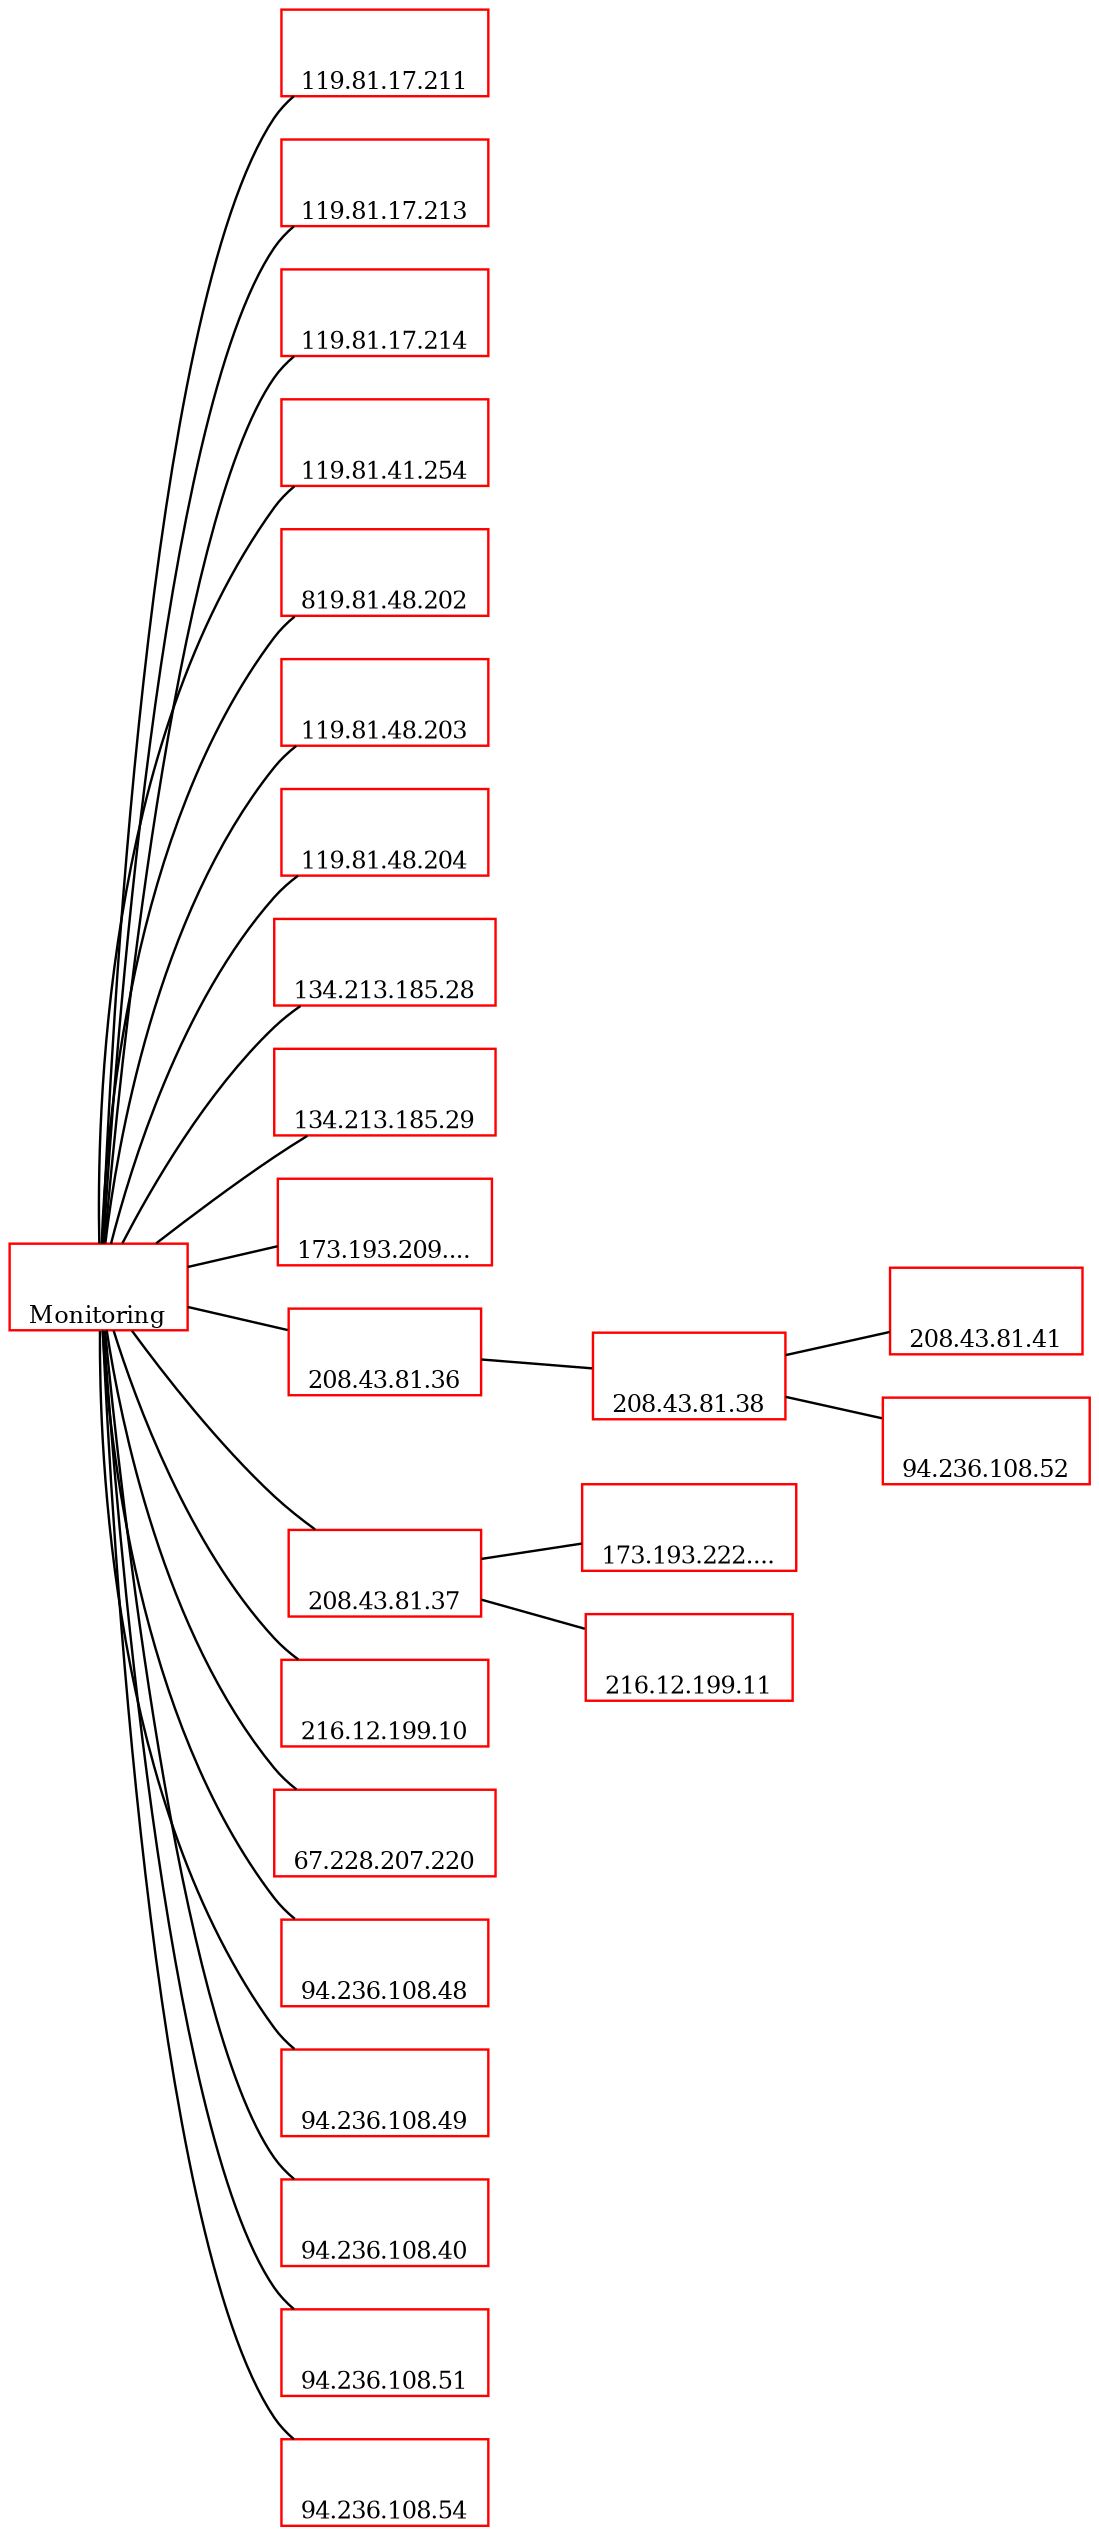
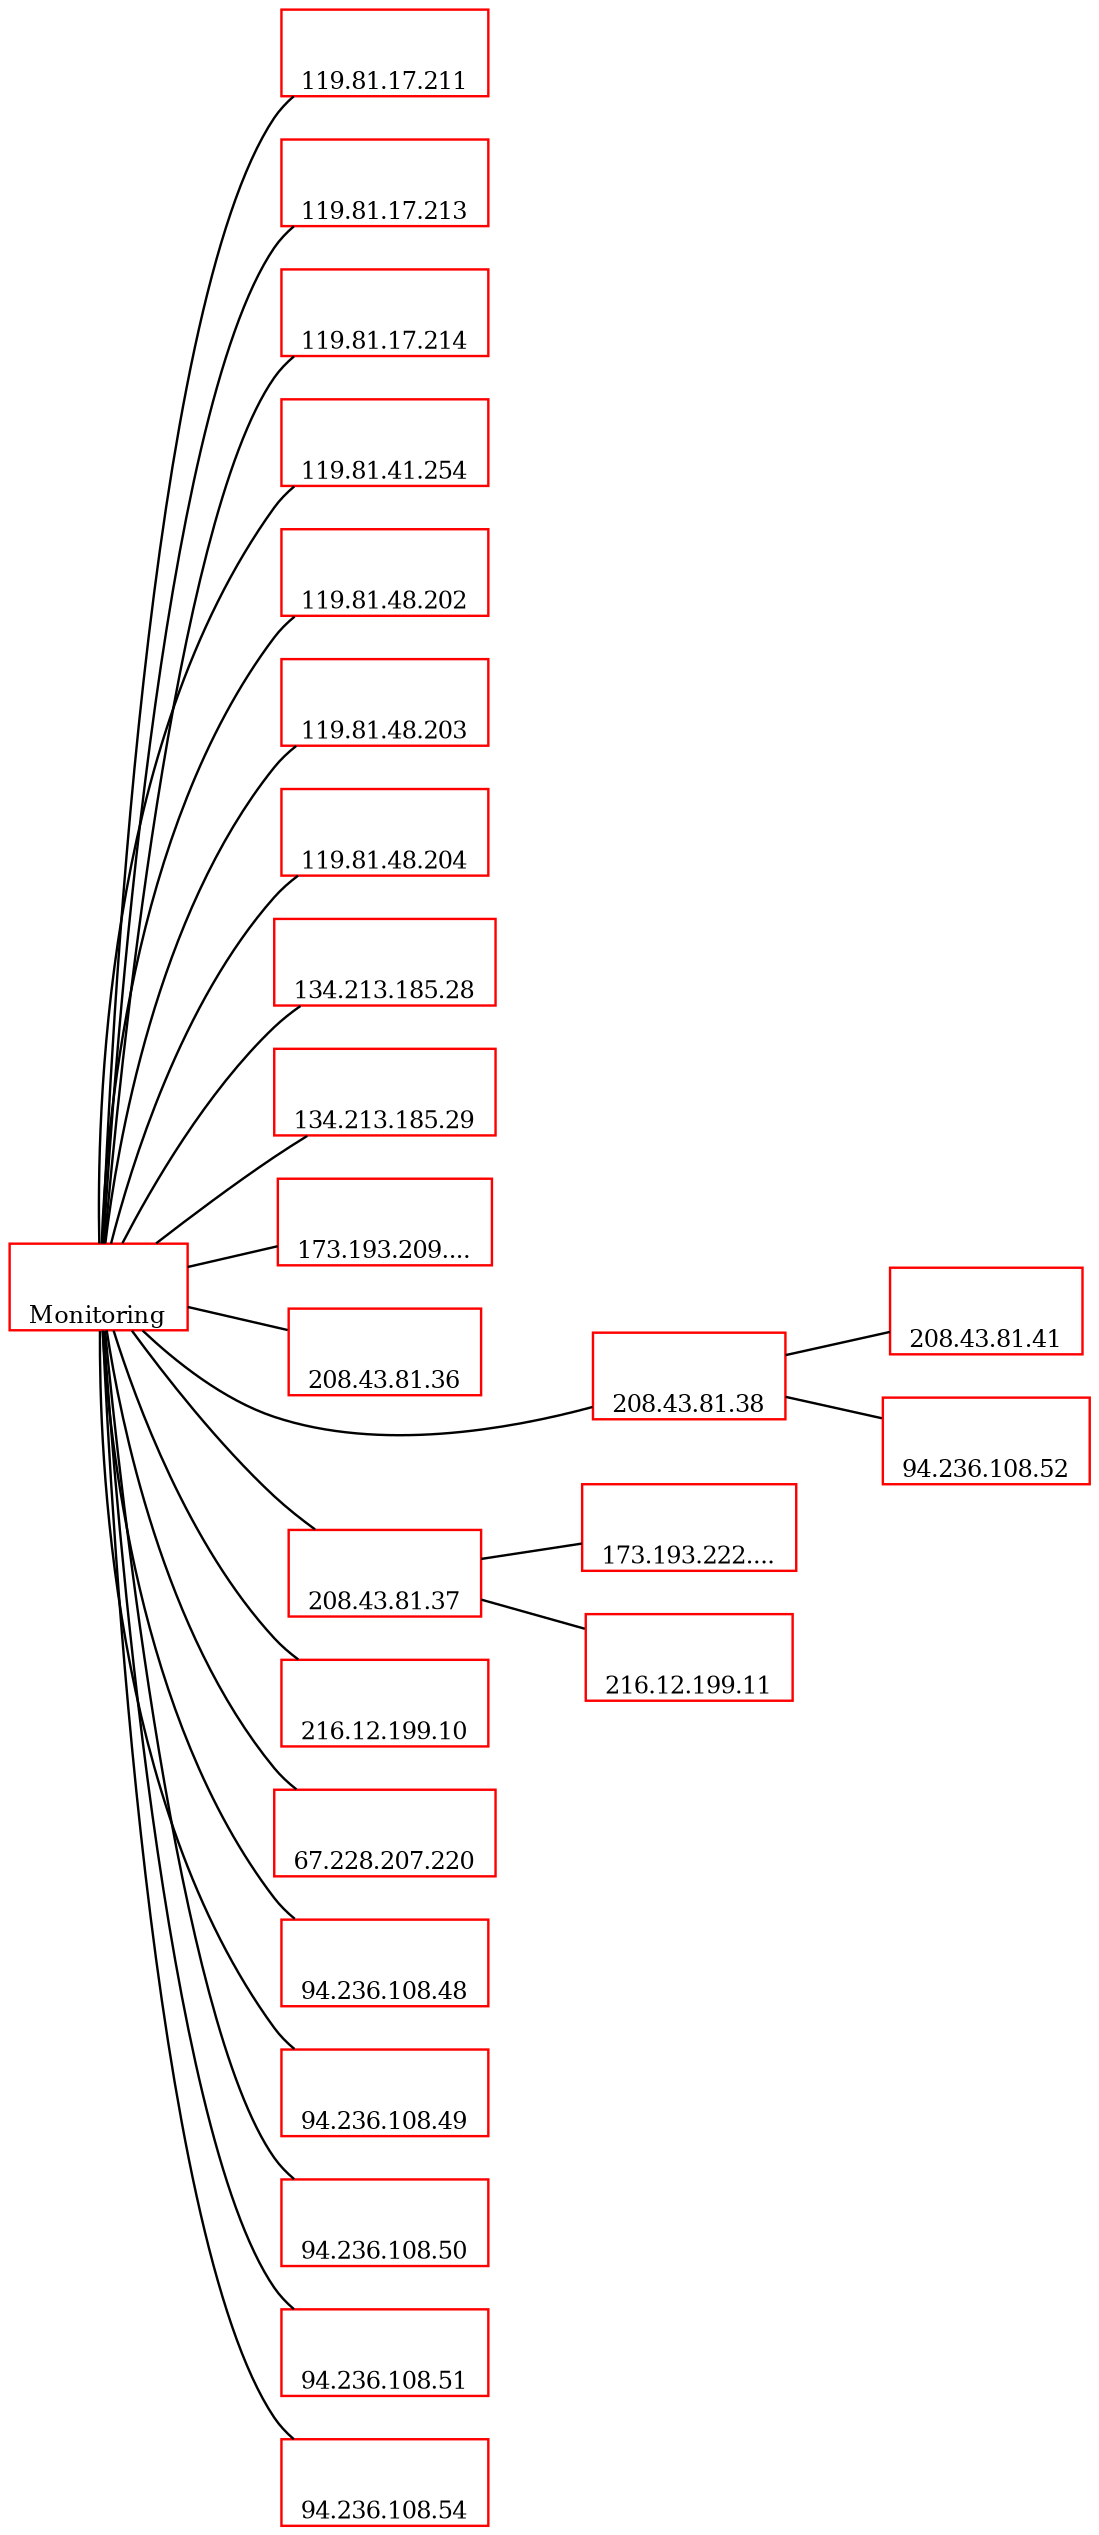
(385, 573) -> (385, 573)
(537, 1364) -> (355, 1433)
(385, 2223) -> (385, 2223)
